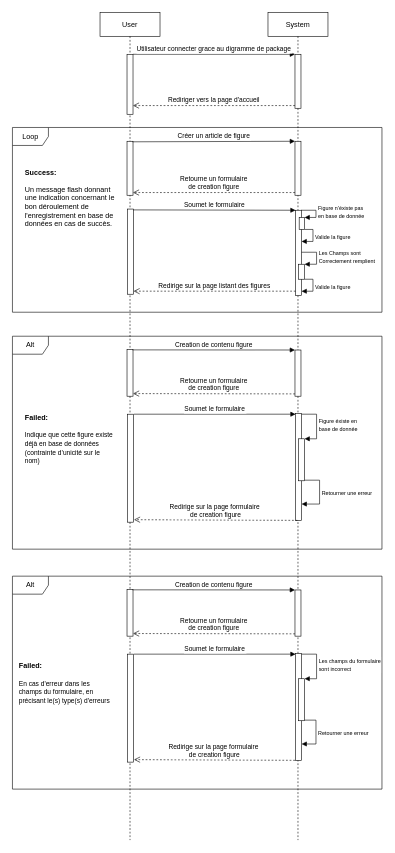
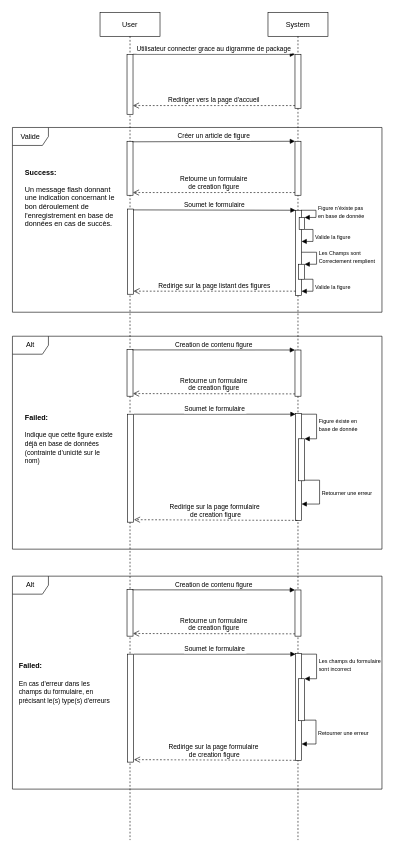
(30, 137) -> (30, 137)
